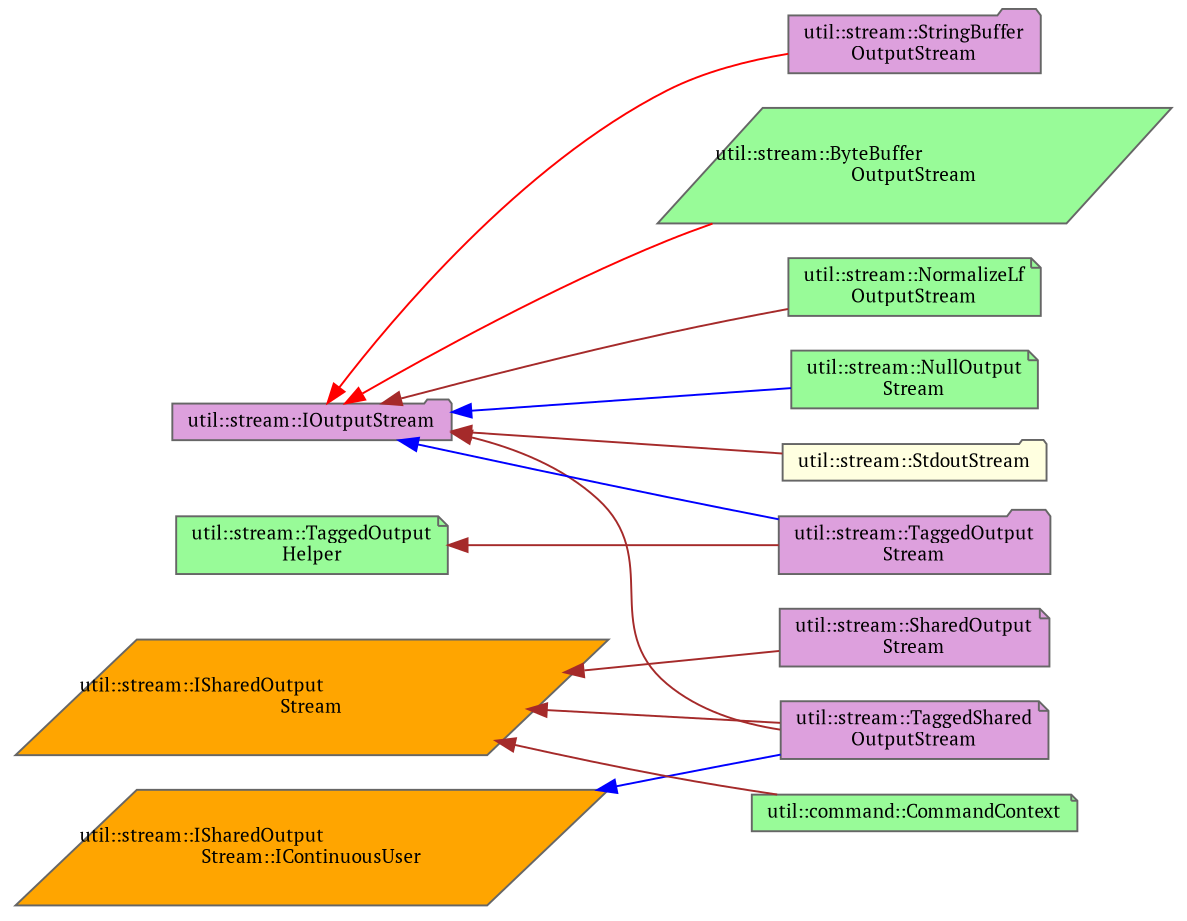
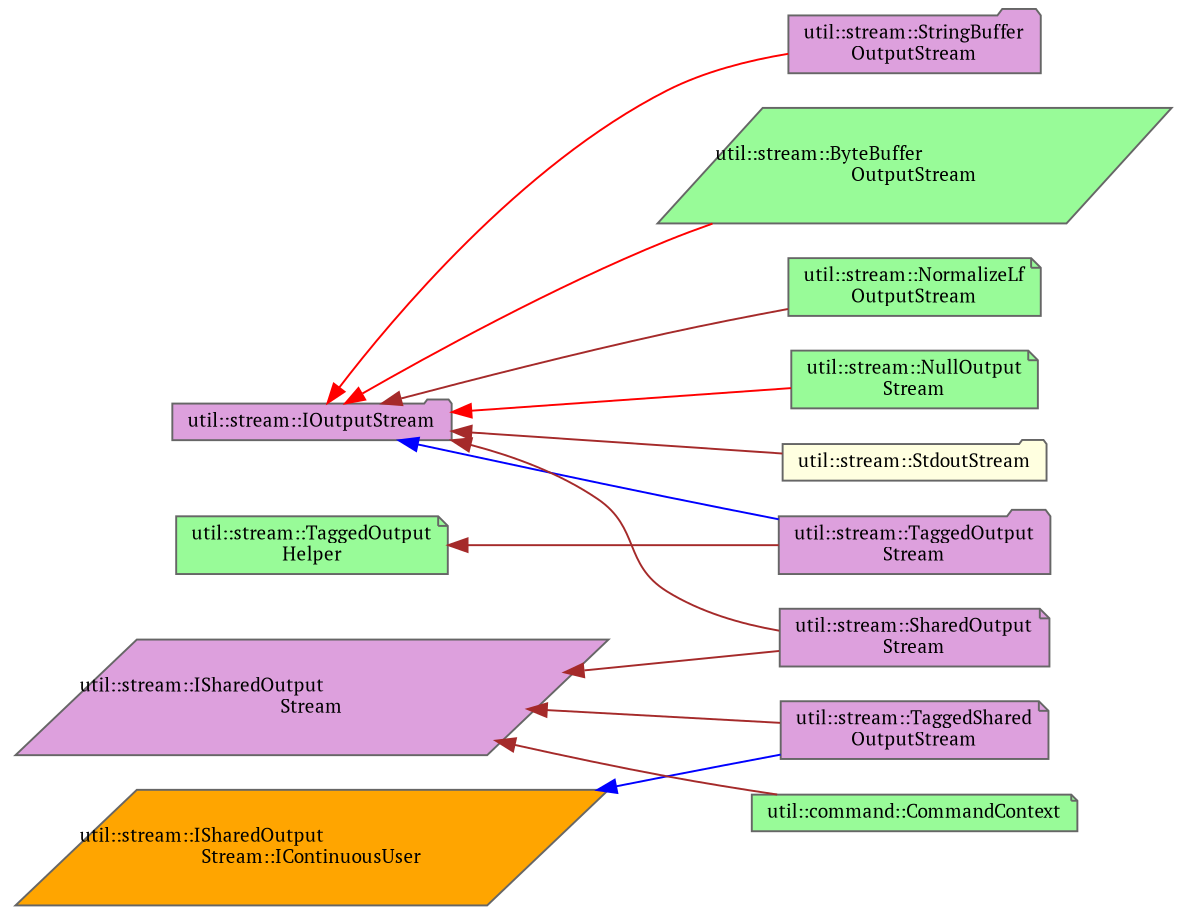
(631, 399) -> (631, 399)
(631, 583) -> (624, 529)
(312, 697) -> (312, 697)
